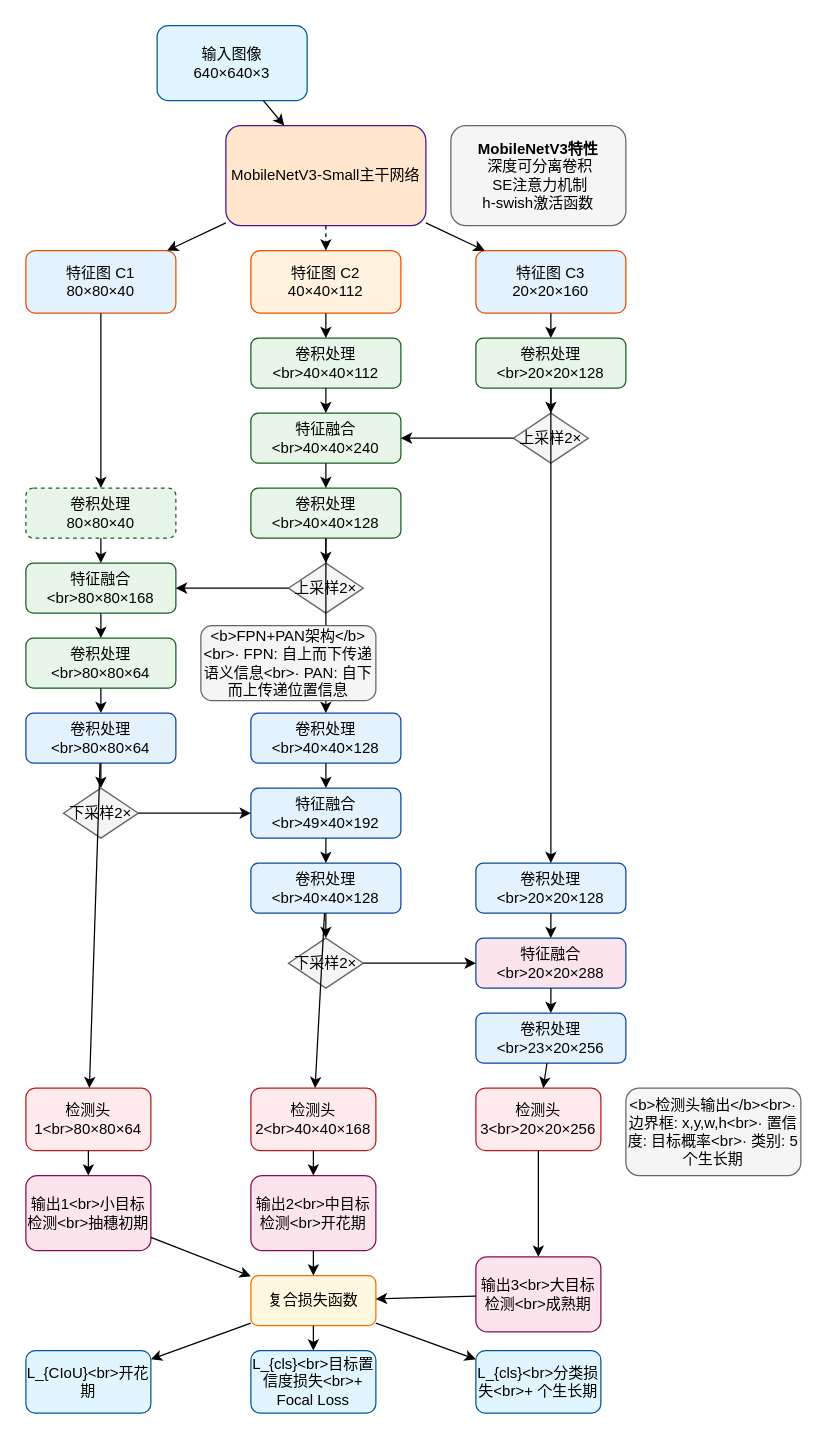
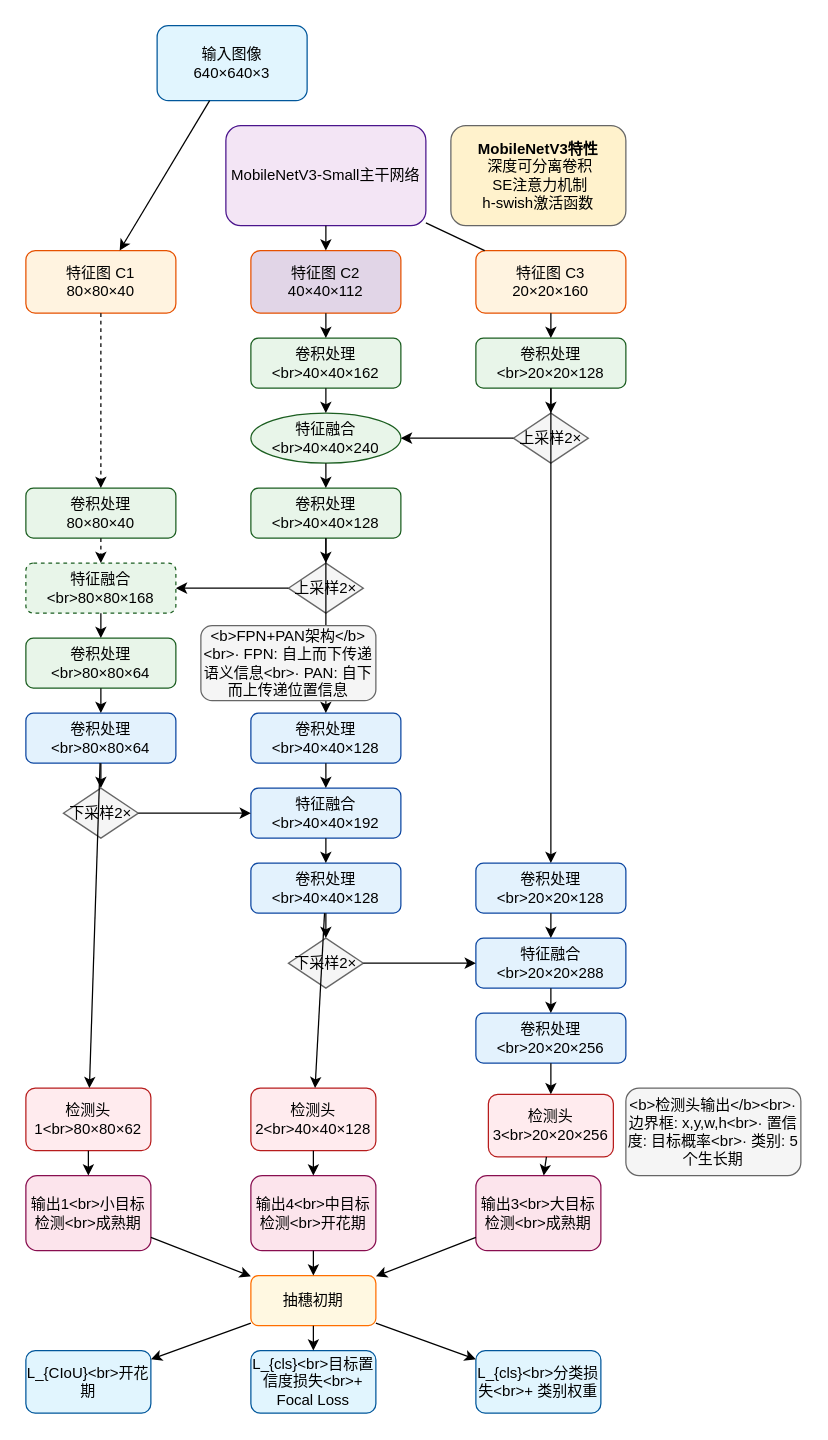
(271, 110) -> (166, 172)
(326, 176) -> (326, 176)
(538, 176) -> (538, 176)
(200, 235) -> none
(326, 235) -> (326, 235)
(475, 246) -> (479, 248)
(101, 282) -> (101, 282)
(326, 282) -> (326, 282)
(551, 282) -> (551, 282)
(326, 363) -> (326, 363)
(101, 397) -> (101, 397)
(326, 438) -> (326, 438)
(101, 513) -> (101, 513)
(101, 546) -> (101, 546)
(101, 588) -> (101, 588)
(326, 813) -> (326, 813)
(551, 963) -> (551, 963)
(551, 1038) -> (551, 1038)
(88, 1119) -> (88, 1119)
(313, 1119) -> (313, 1119)
(538, 1119) -> (551, 1126)
(88, 1213) -> (88, 1213)
(313, 1213) -> (313, 1213)
(538, 1294) -> (538, 1213)
(313, 1301) -> (313, 1301)
(538, 1382) -> (538, 1382)
